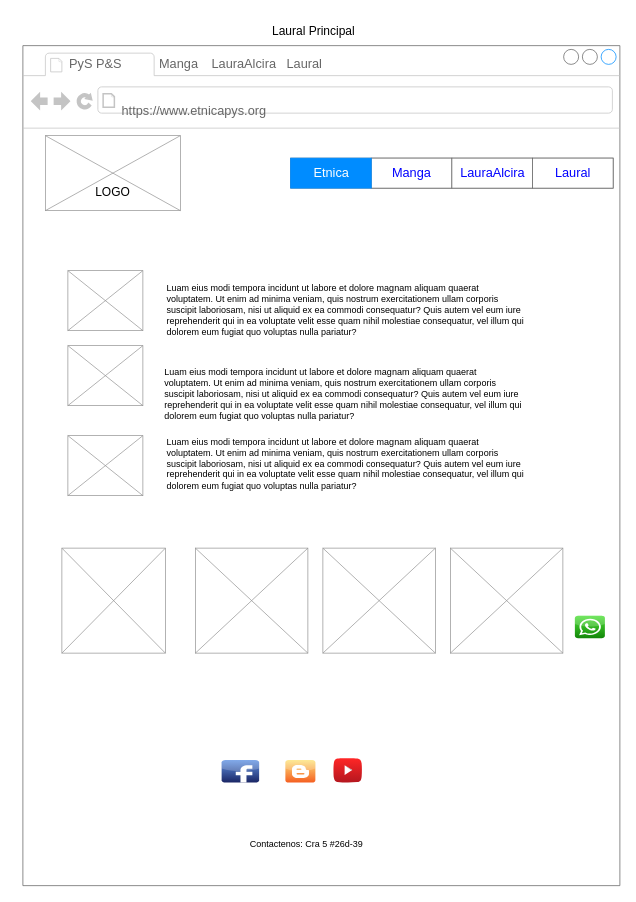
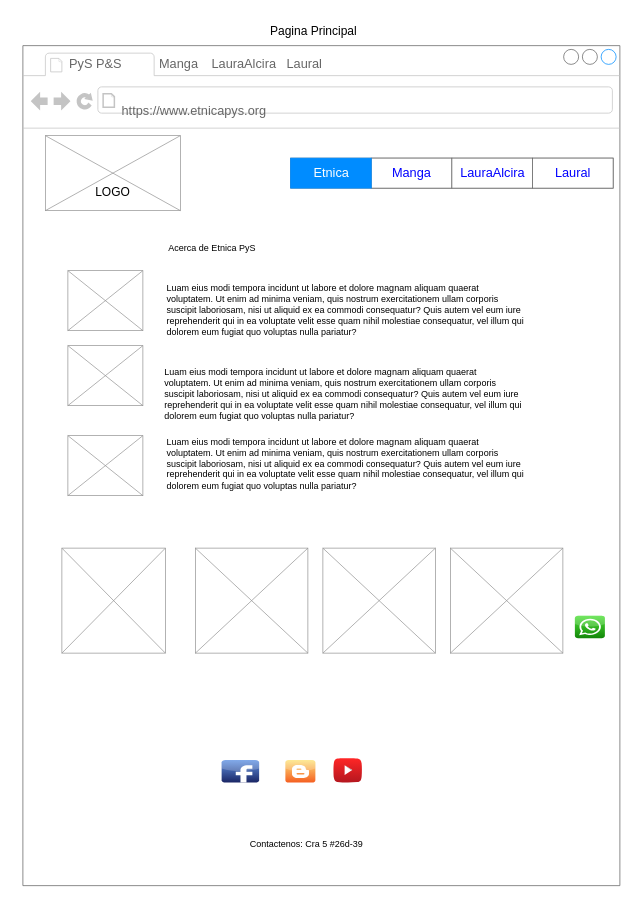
(315, 30) -> (315, 30)
none -> (212, 248)
